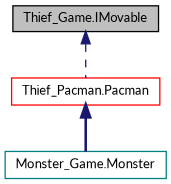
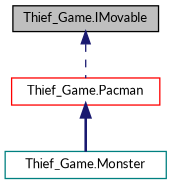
(86, 92) -> (86, 92)
(86, 165) -> (86, 165)
